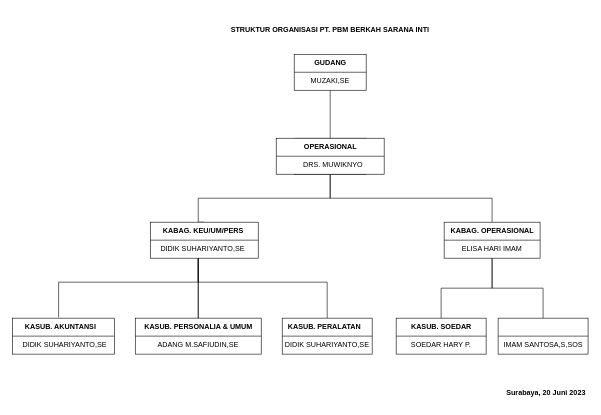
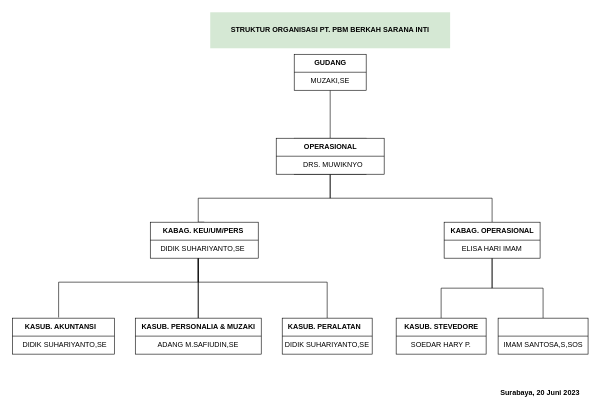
(330, 30) -> (330, 30)
(199, 327) -> (199, 327)
(442, 327) -> (442, 327)
(546, 393) -> (540, 393)
